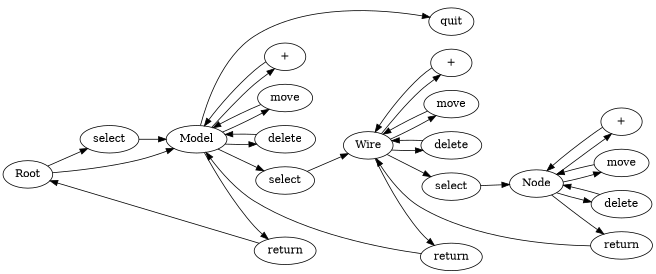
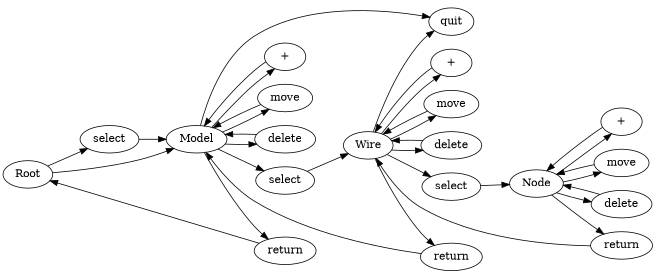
none -> (395, 80)
